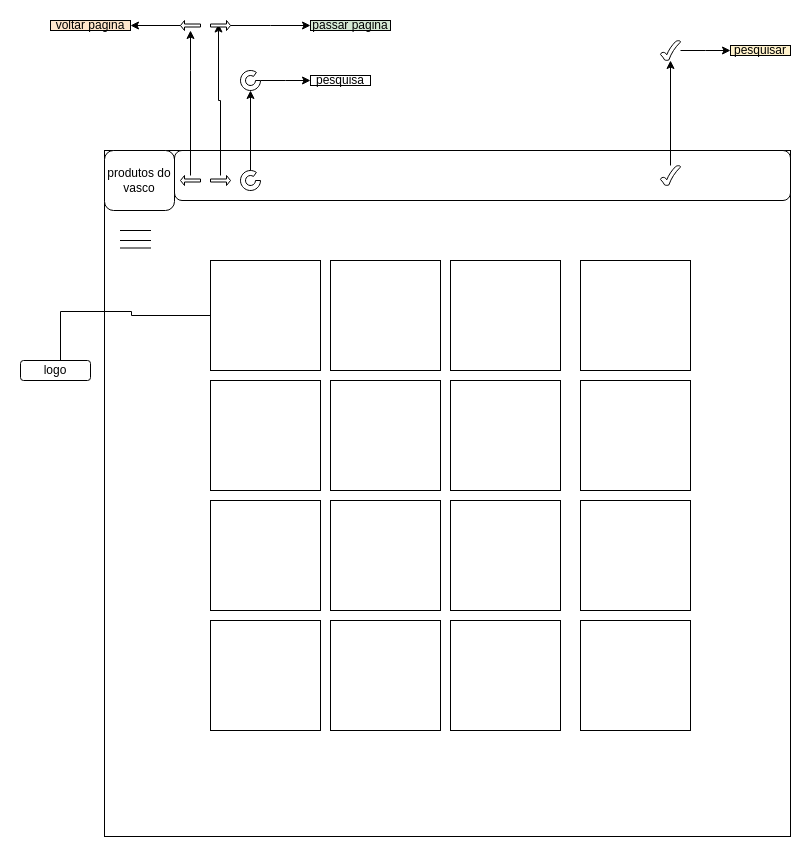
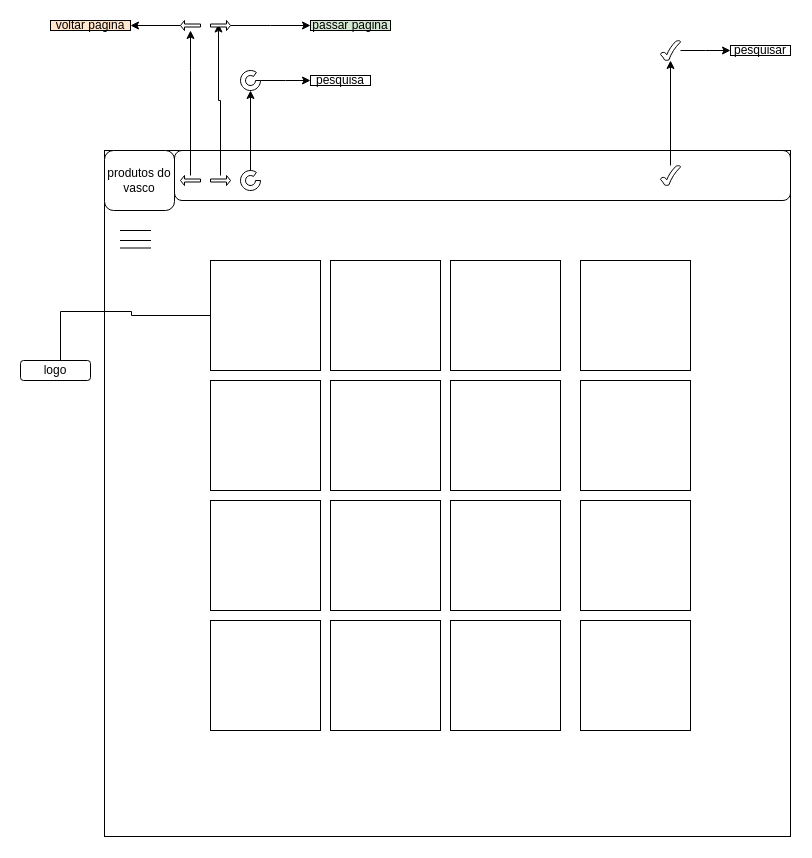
(761, 51) -> (761, 51)
